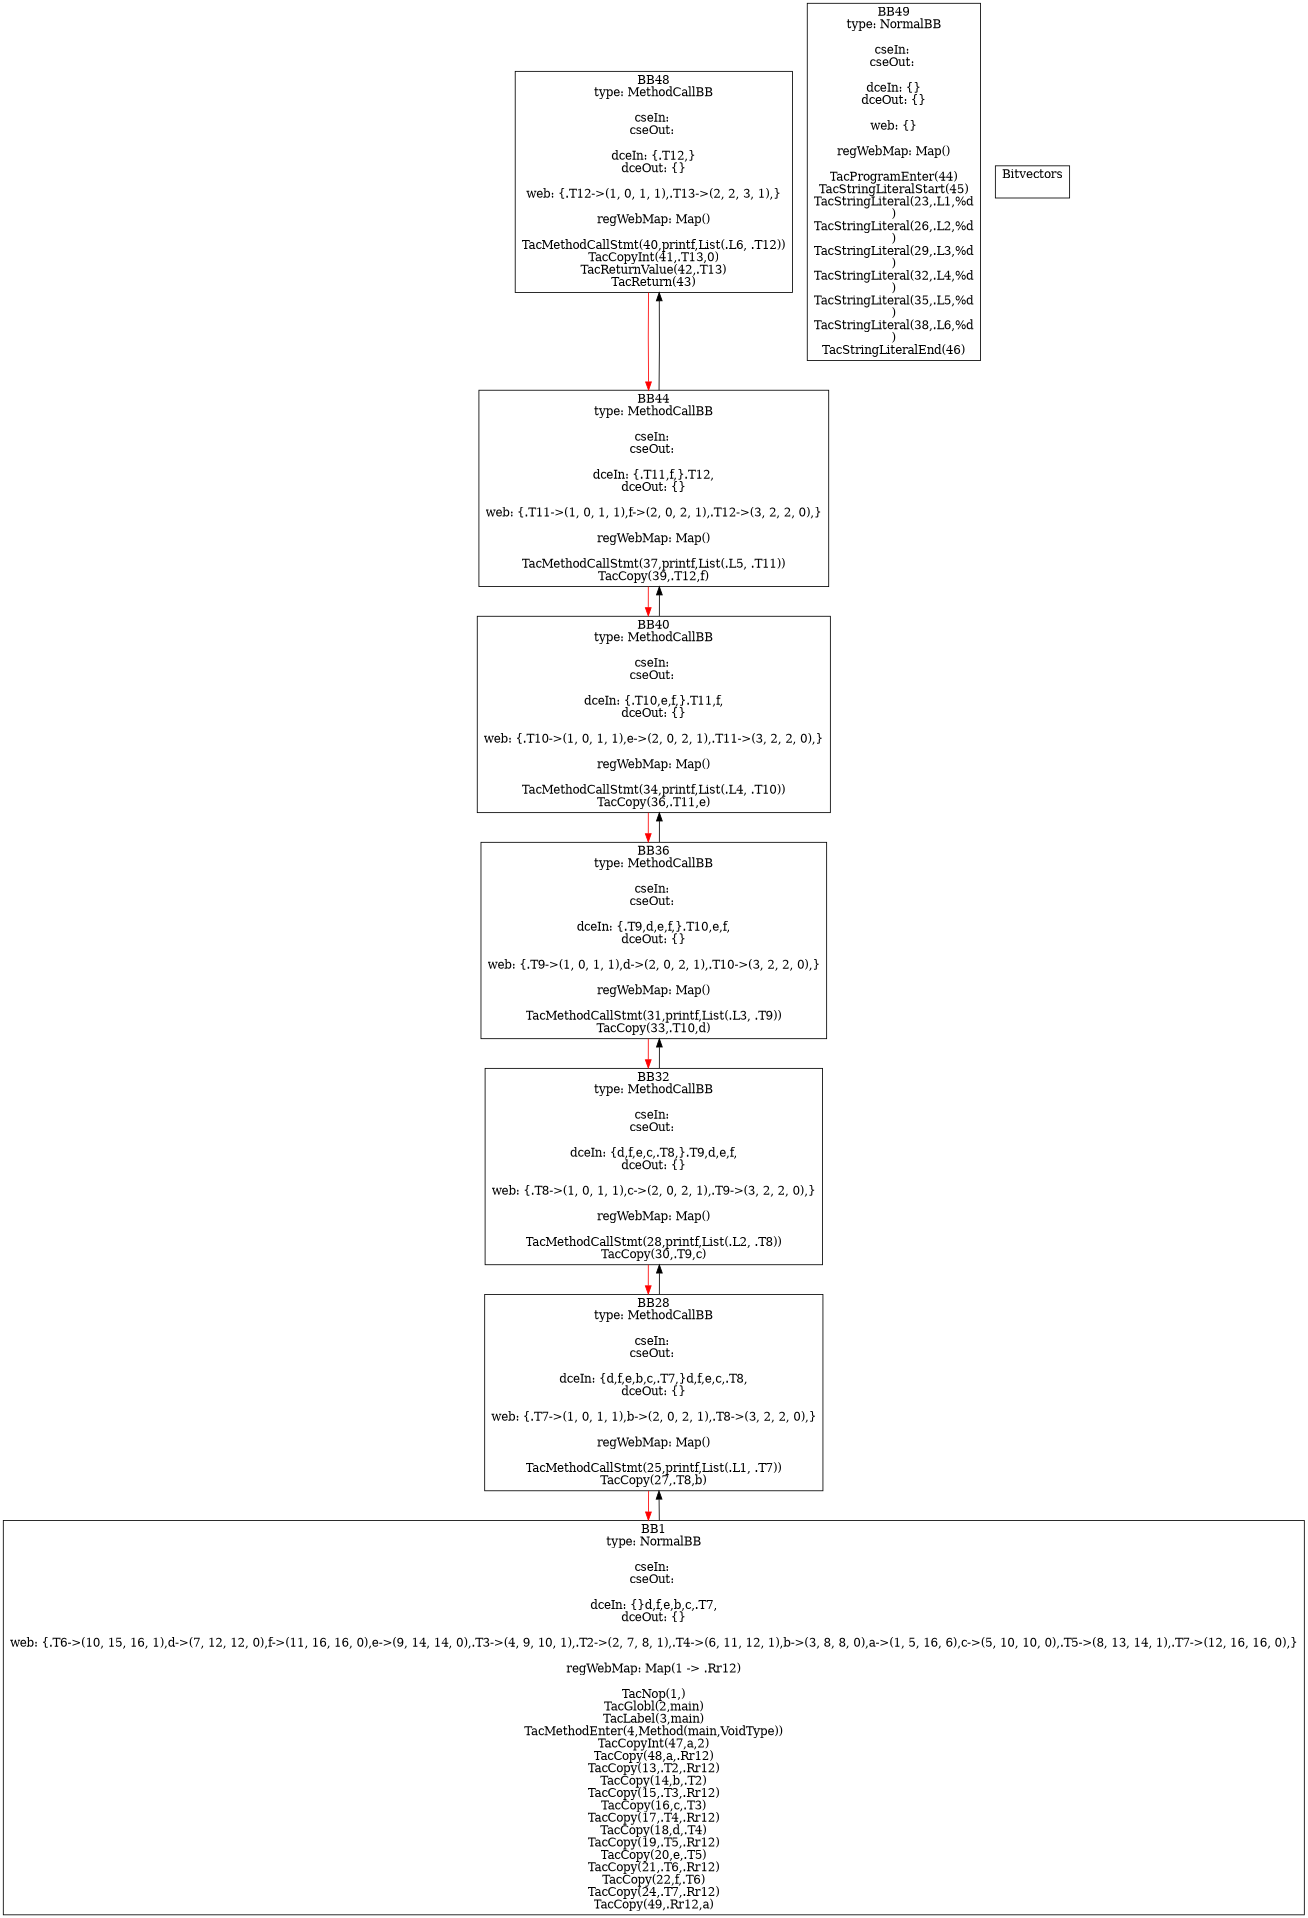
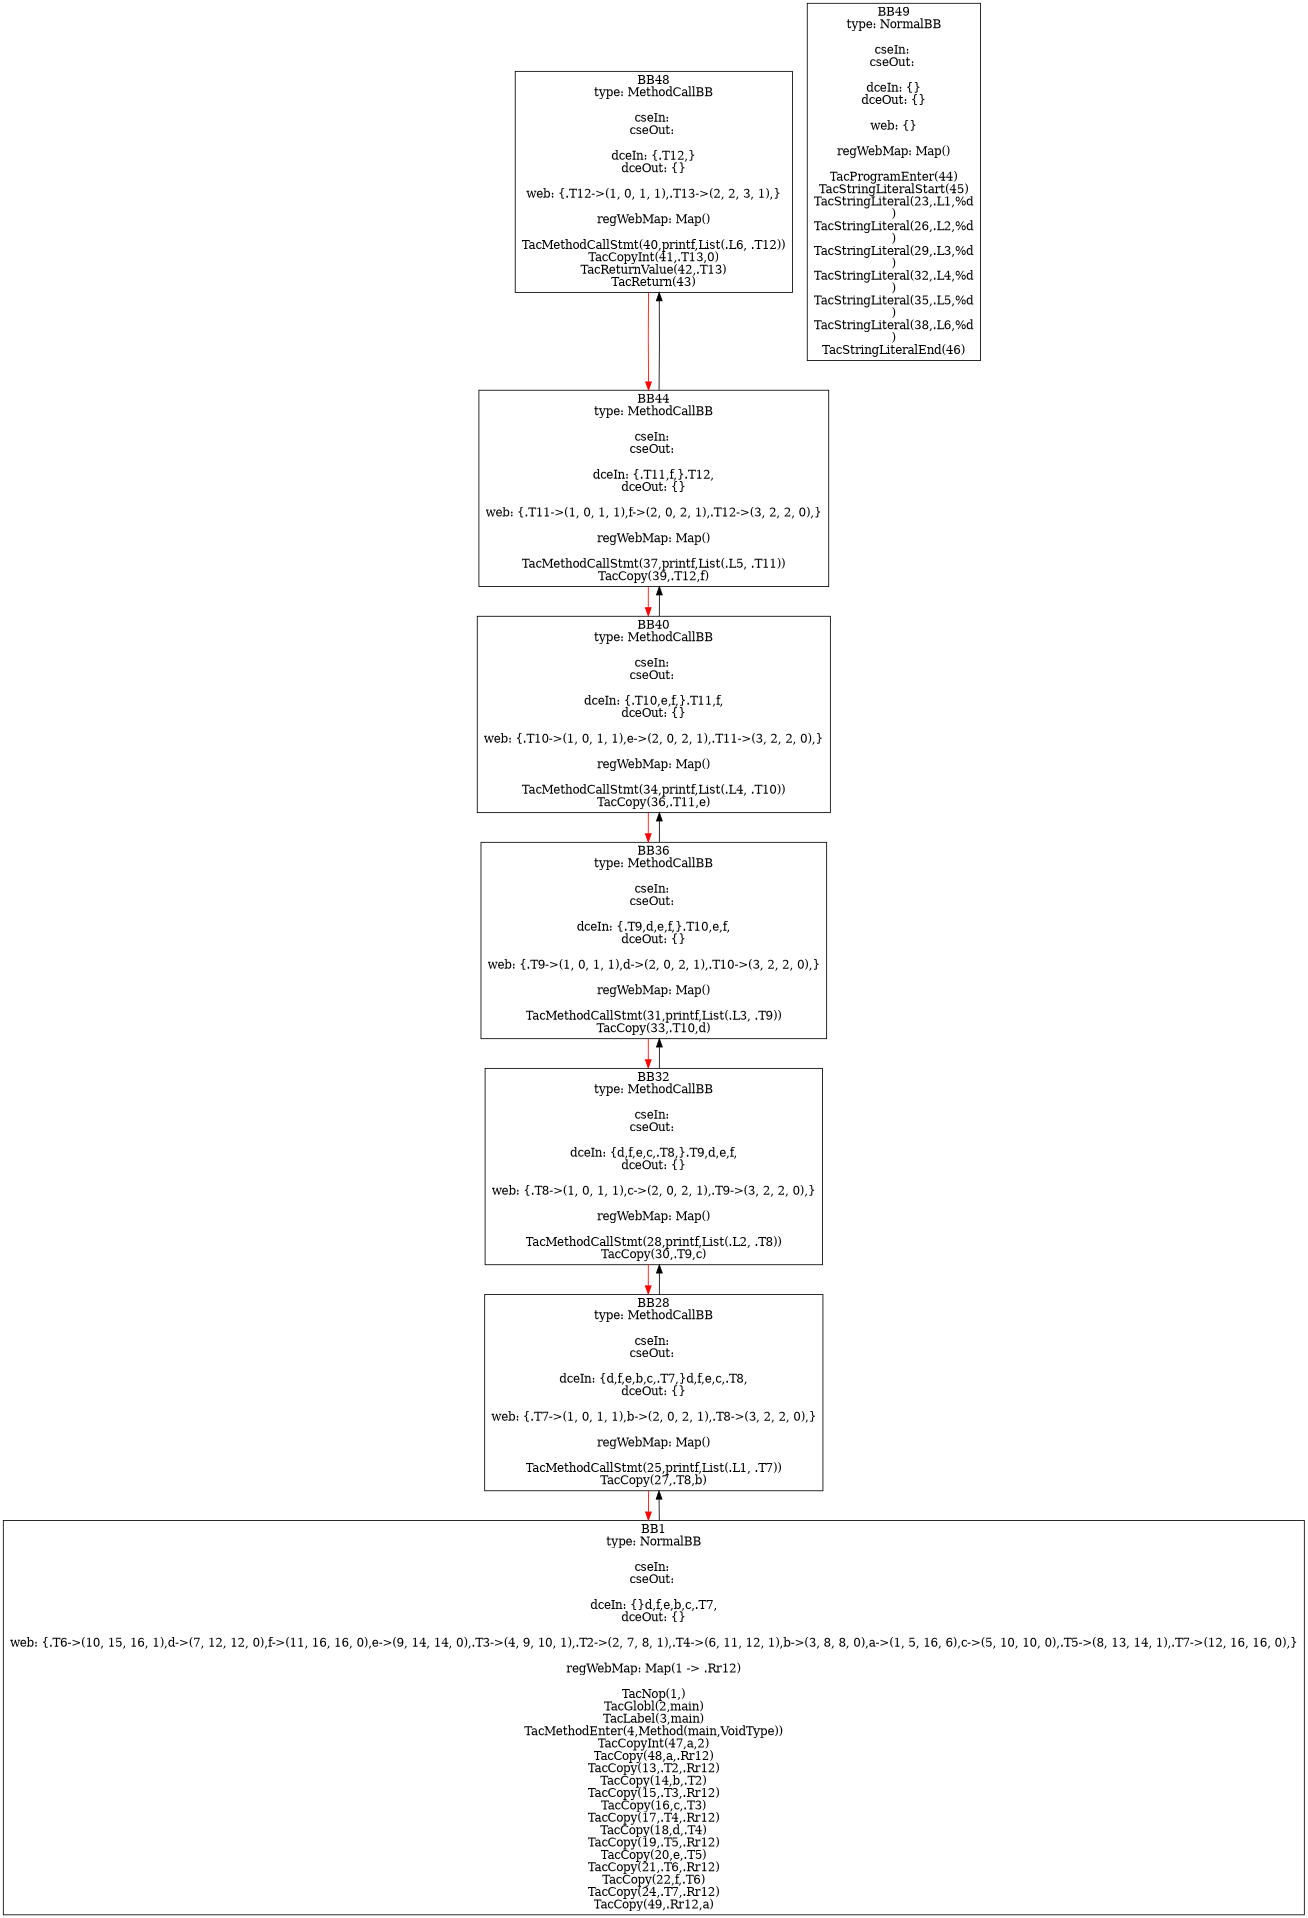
(1032, 182) -> none
